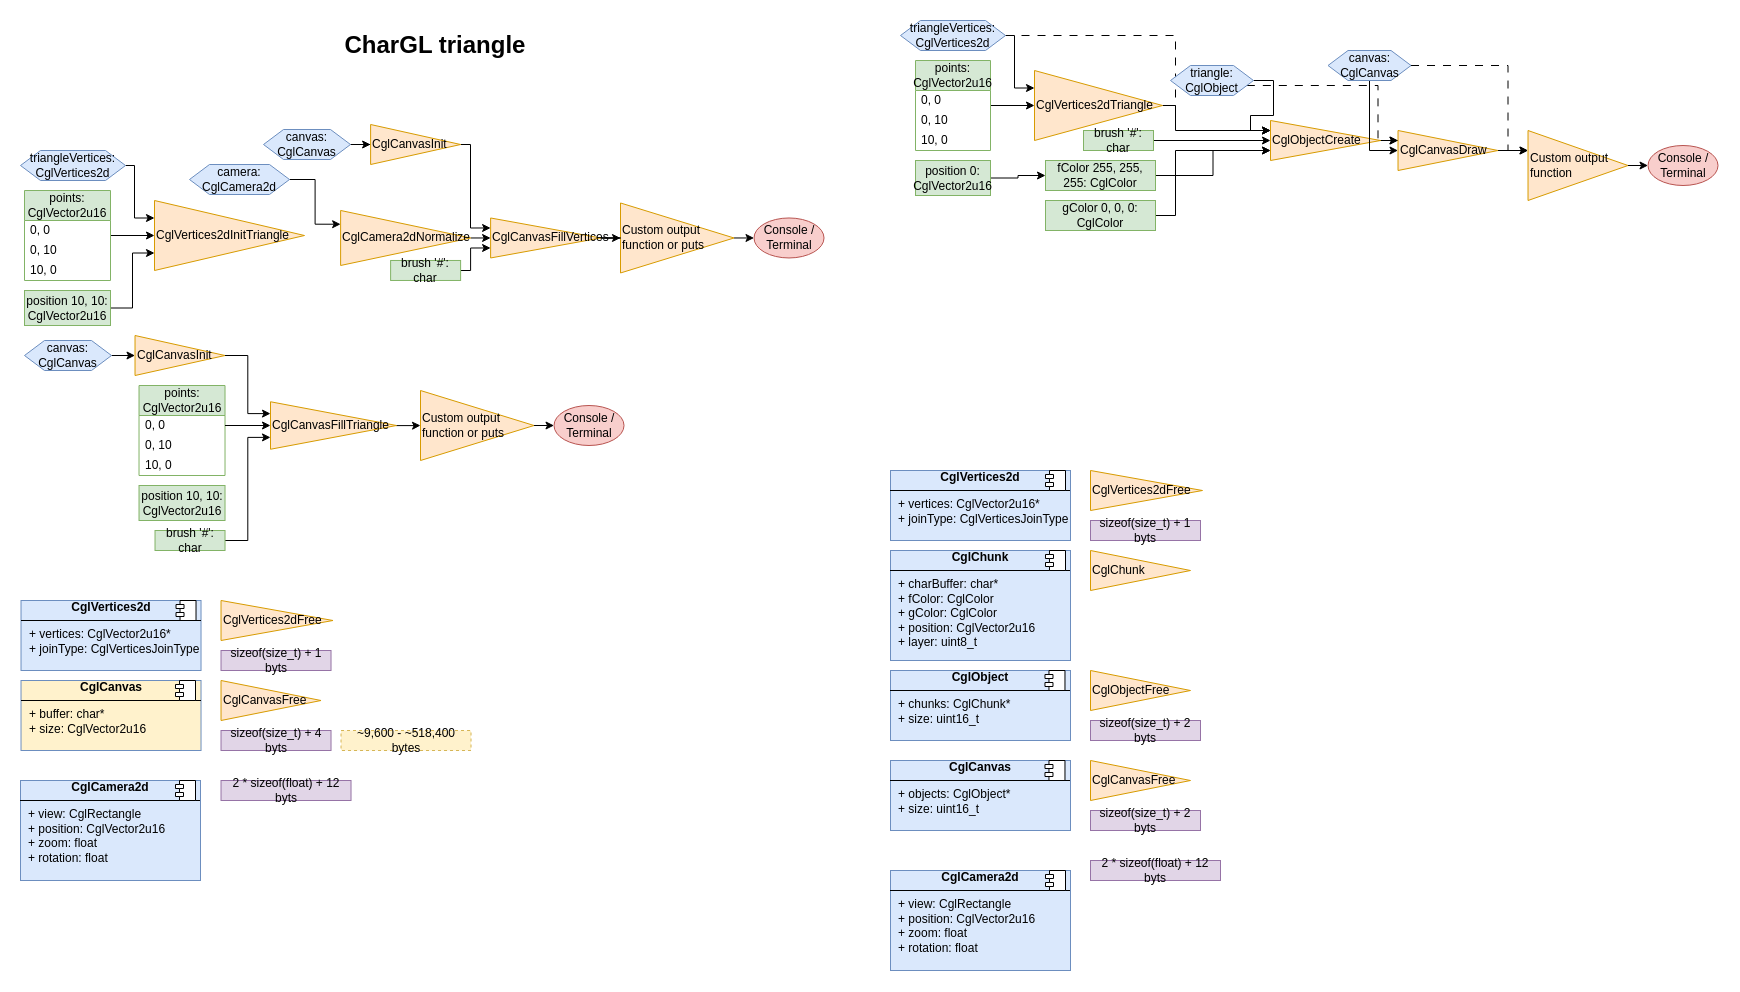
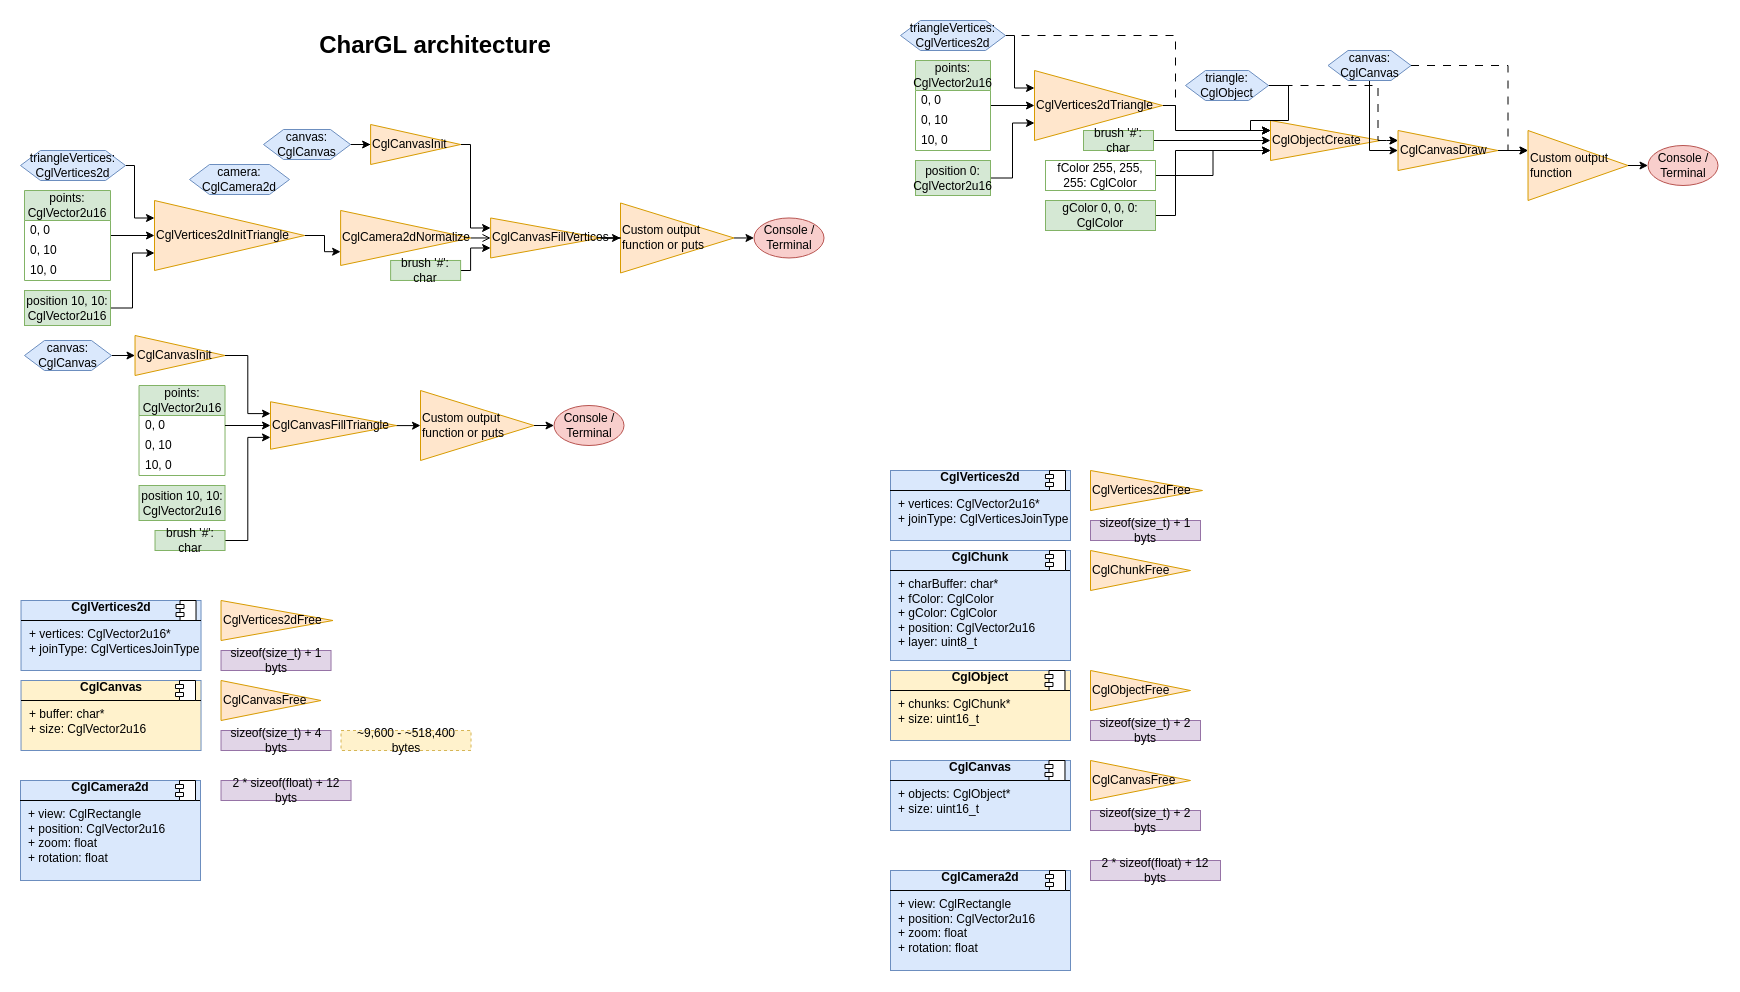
(436, 46) -> (436, 46)
(1212, 81) -> (1227, 86)
(1399, 141) -> (1399, 141)
(1023, 176) -> (1013, 145)
(1101, 176) -> (1101, 176)
(315, 199) -> none
none -> (325, 238)
(482, 238) -> (484, 238)
(1118, 571) -> (1131, 571)
(981, 706) -> (981, 706)
